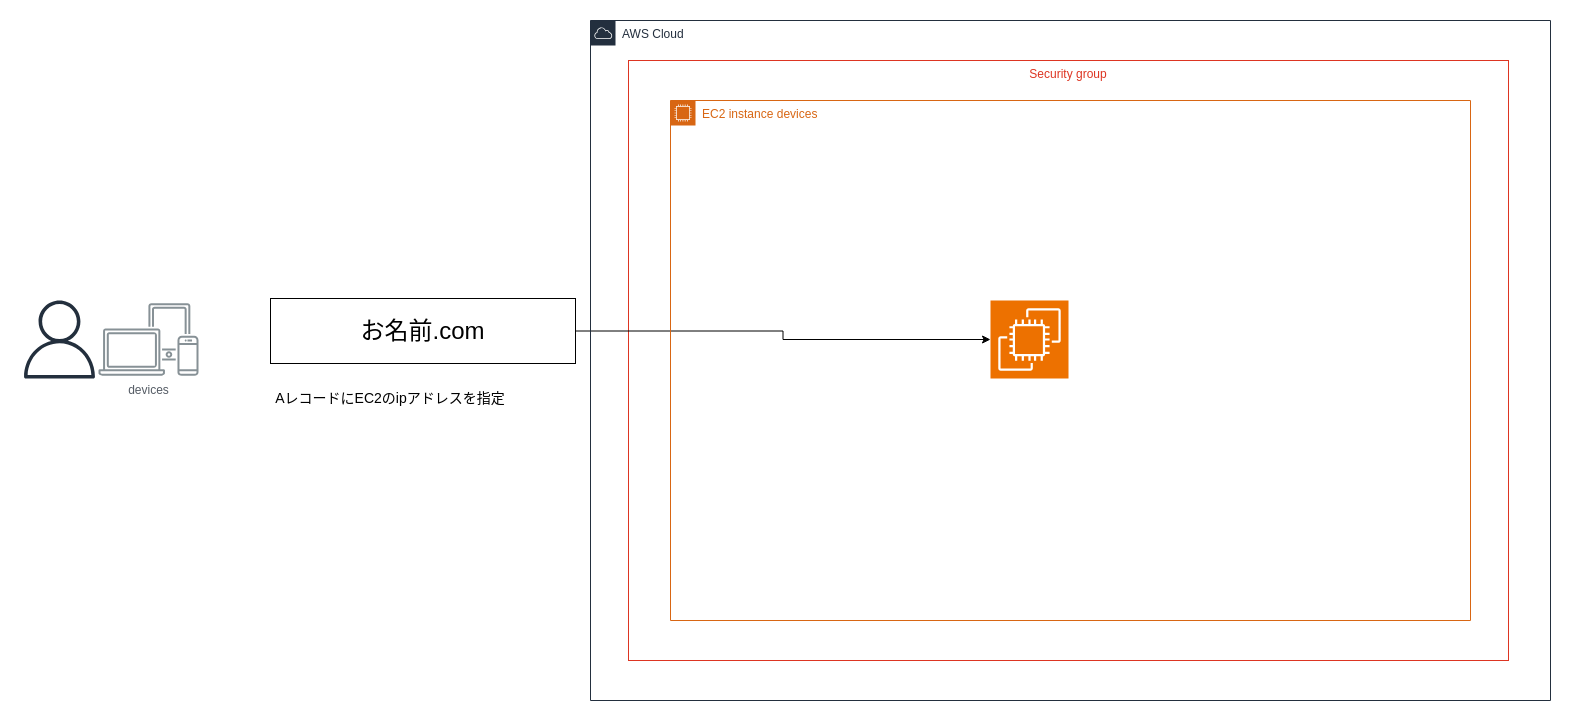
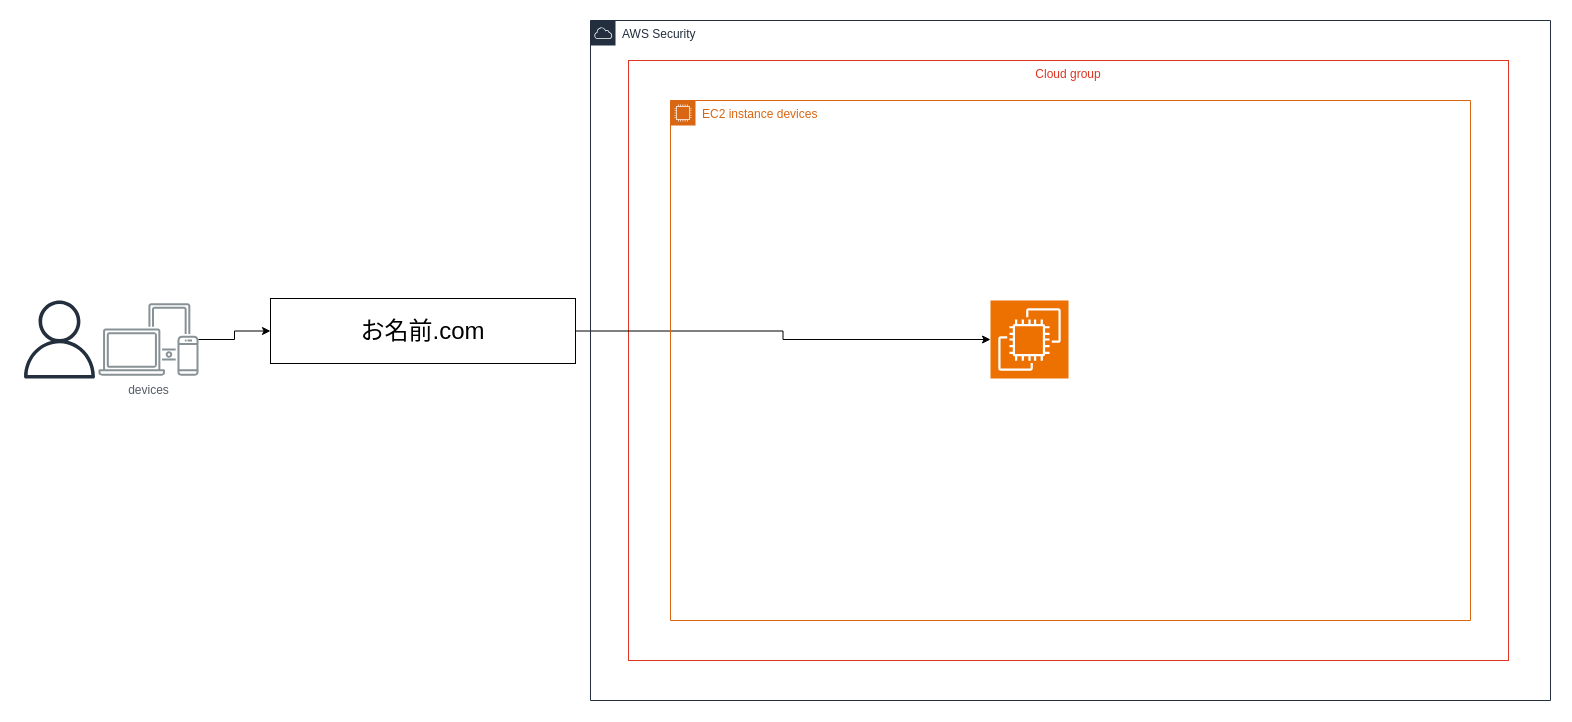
(650, 35) -> (660, 35)
(1069, 75) -> (1069, 75)
none -> (235, 340)
(391, 398) -> none
